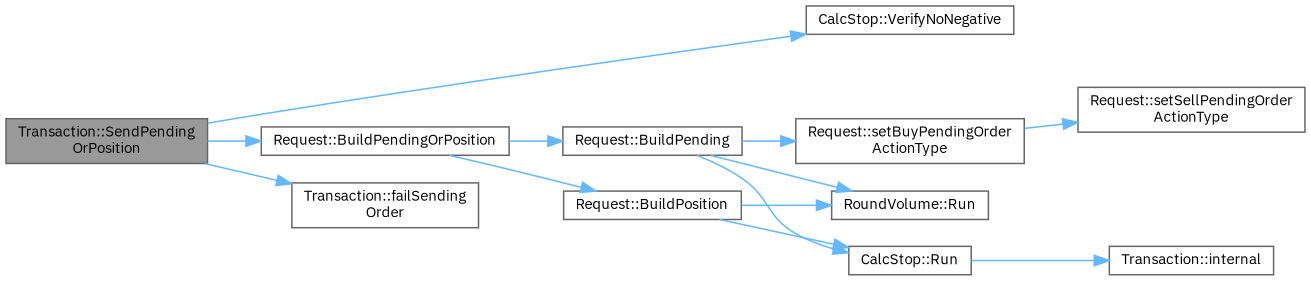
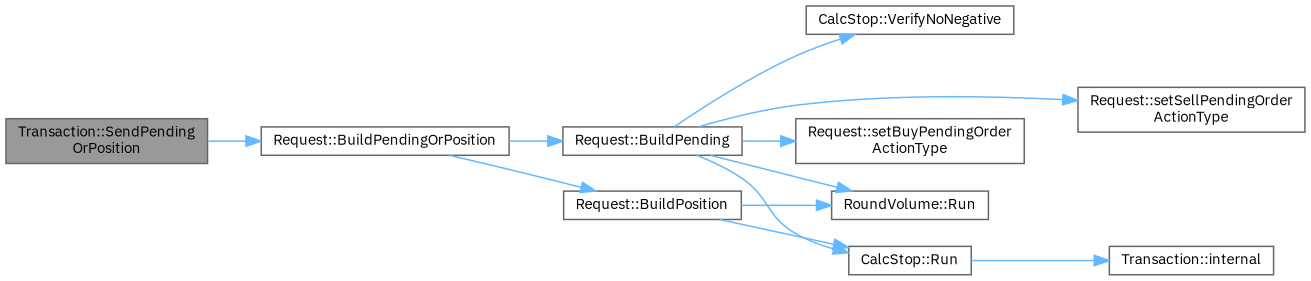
(499, 78) -> (754, 77)
(1044, 126) -> (879, 98)
(385, 205) -> none
